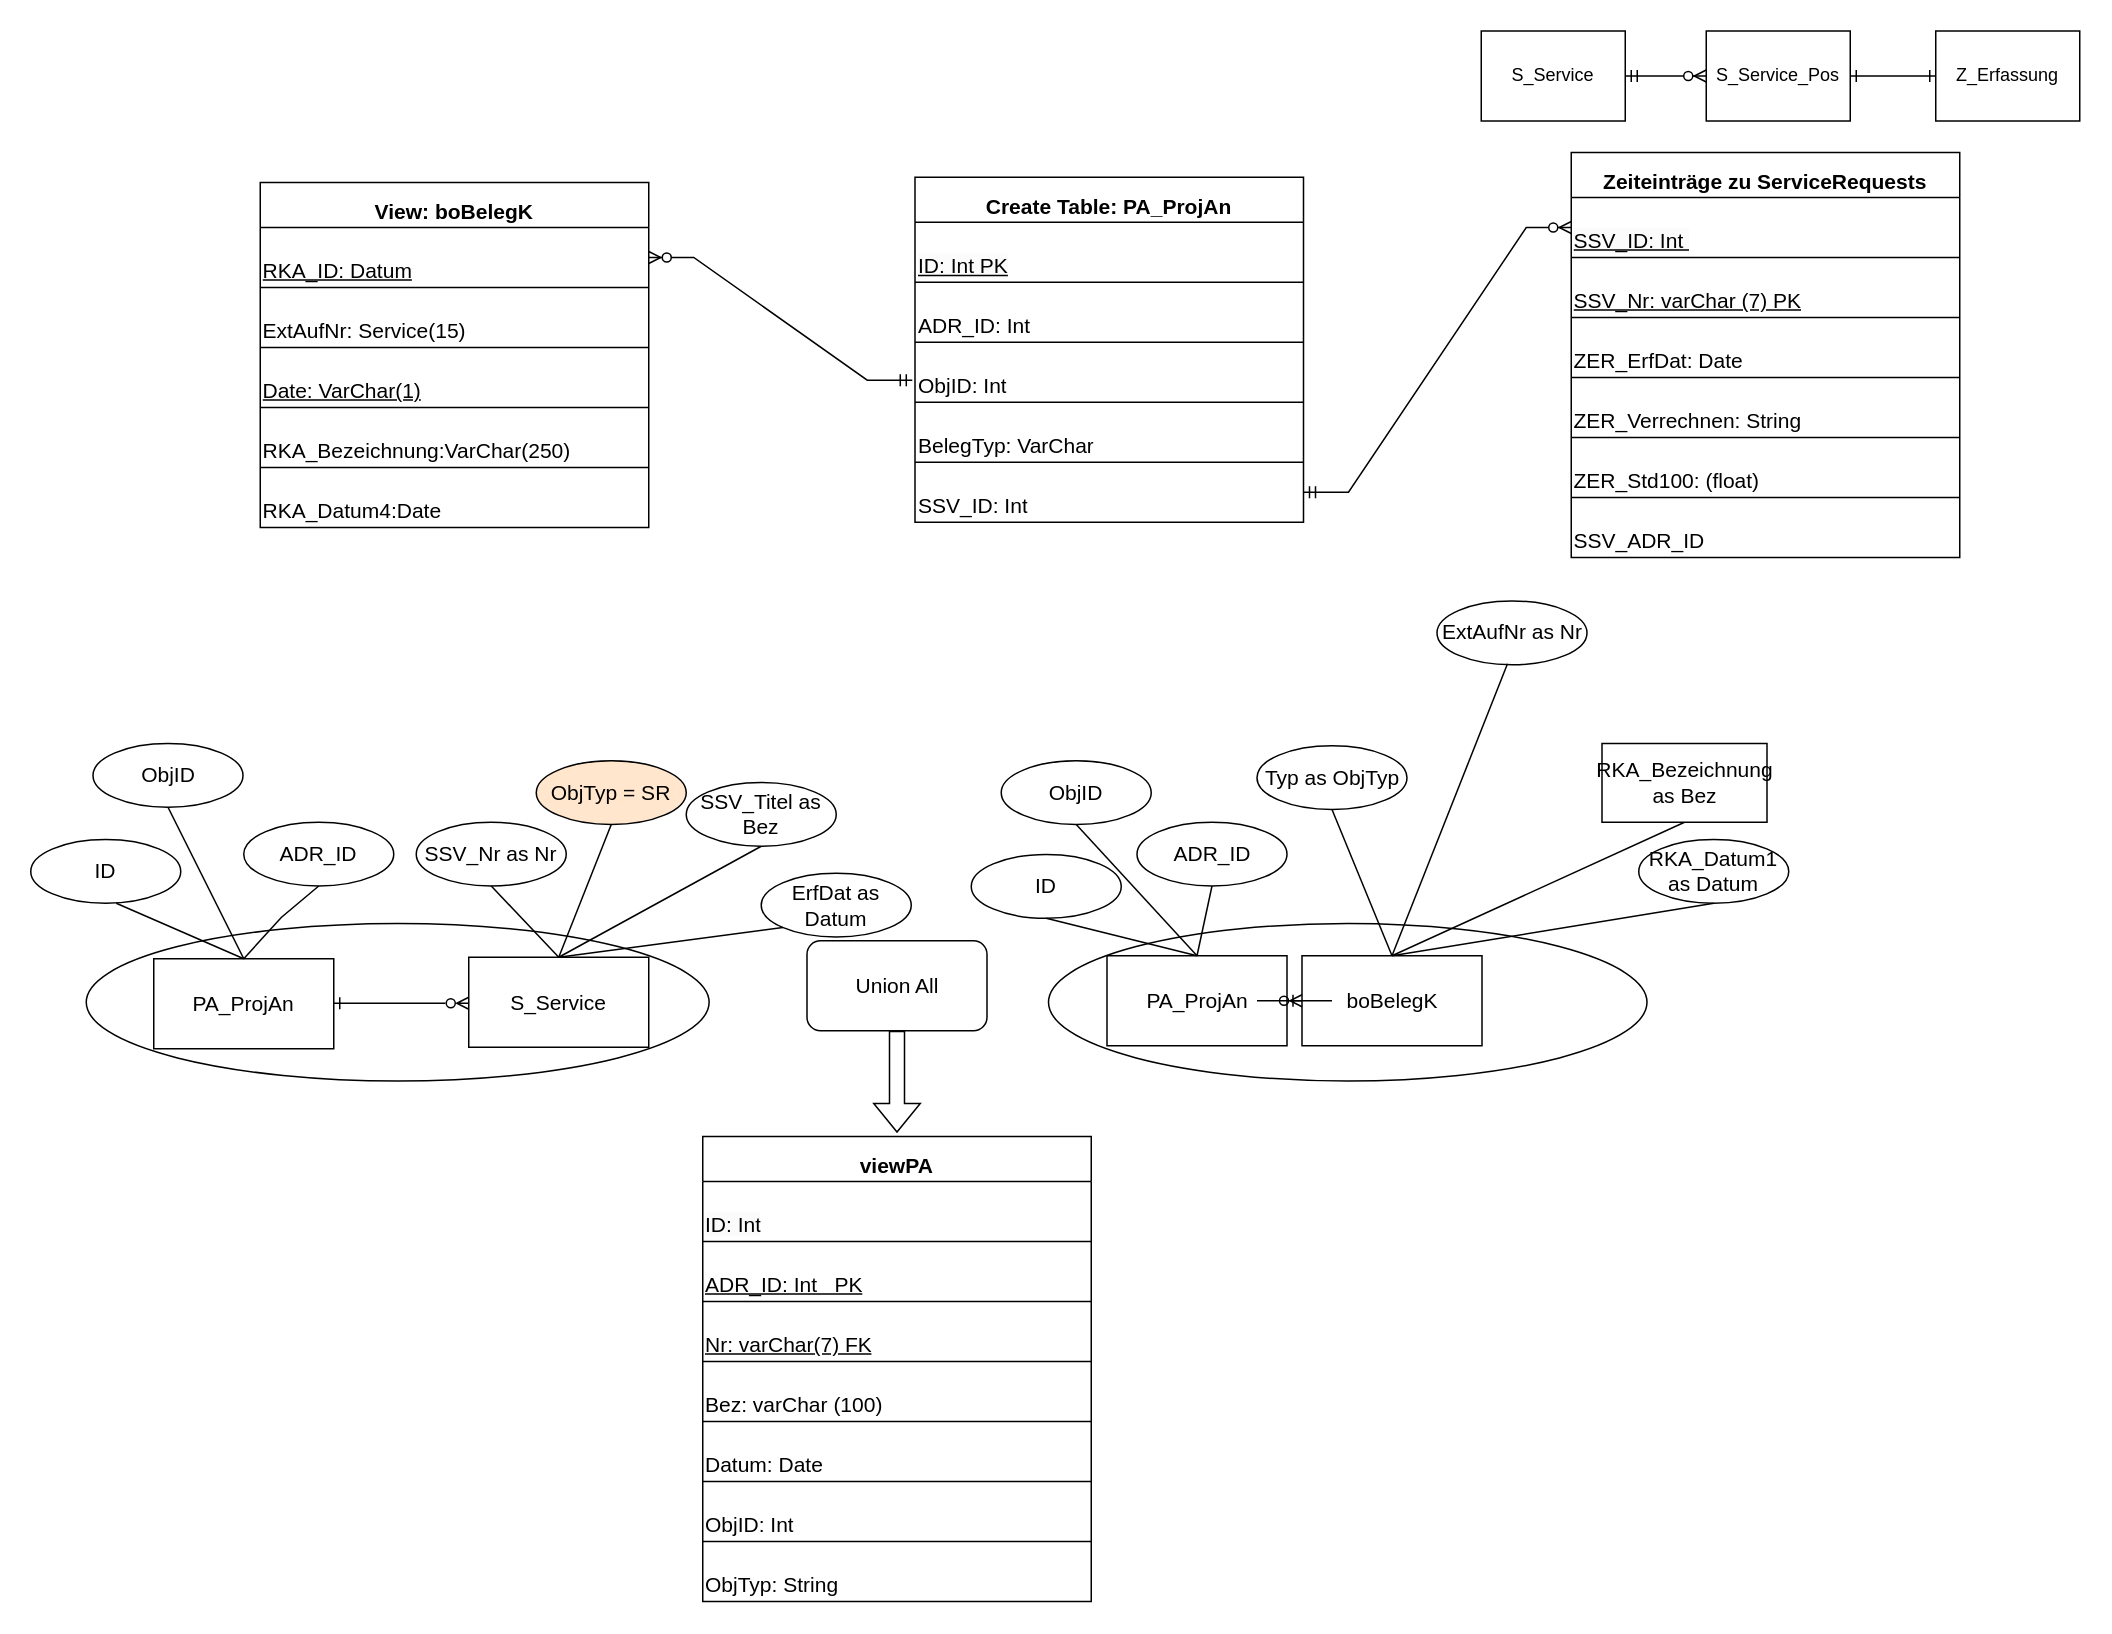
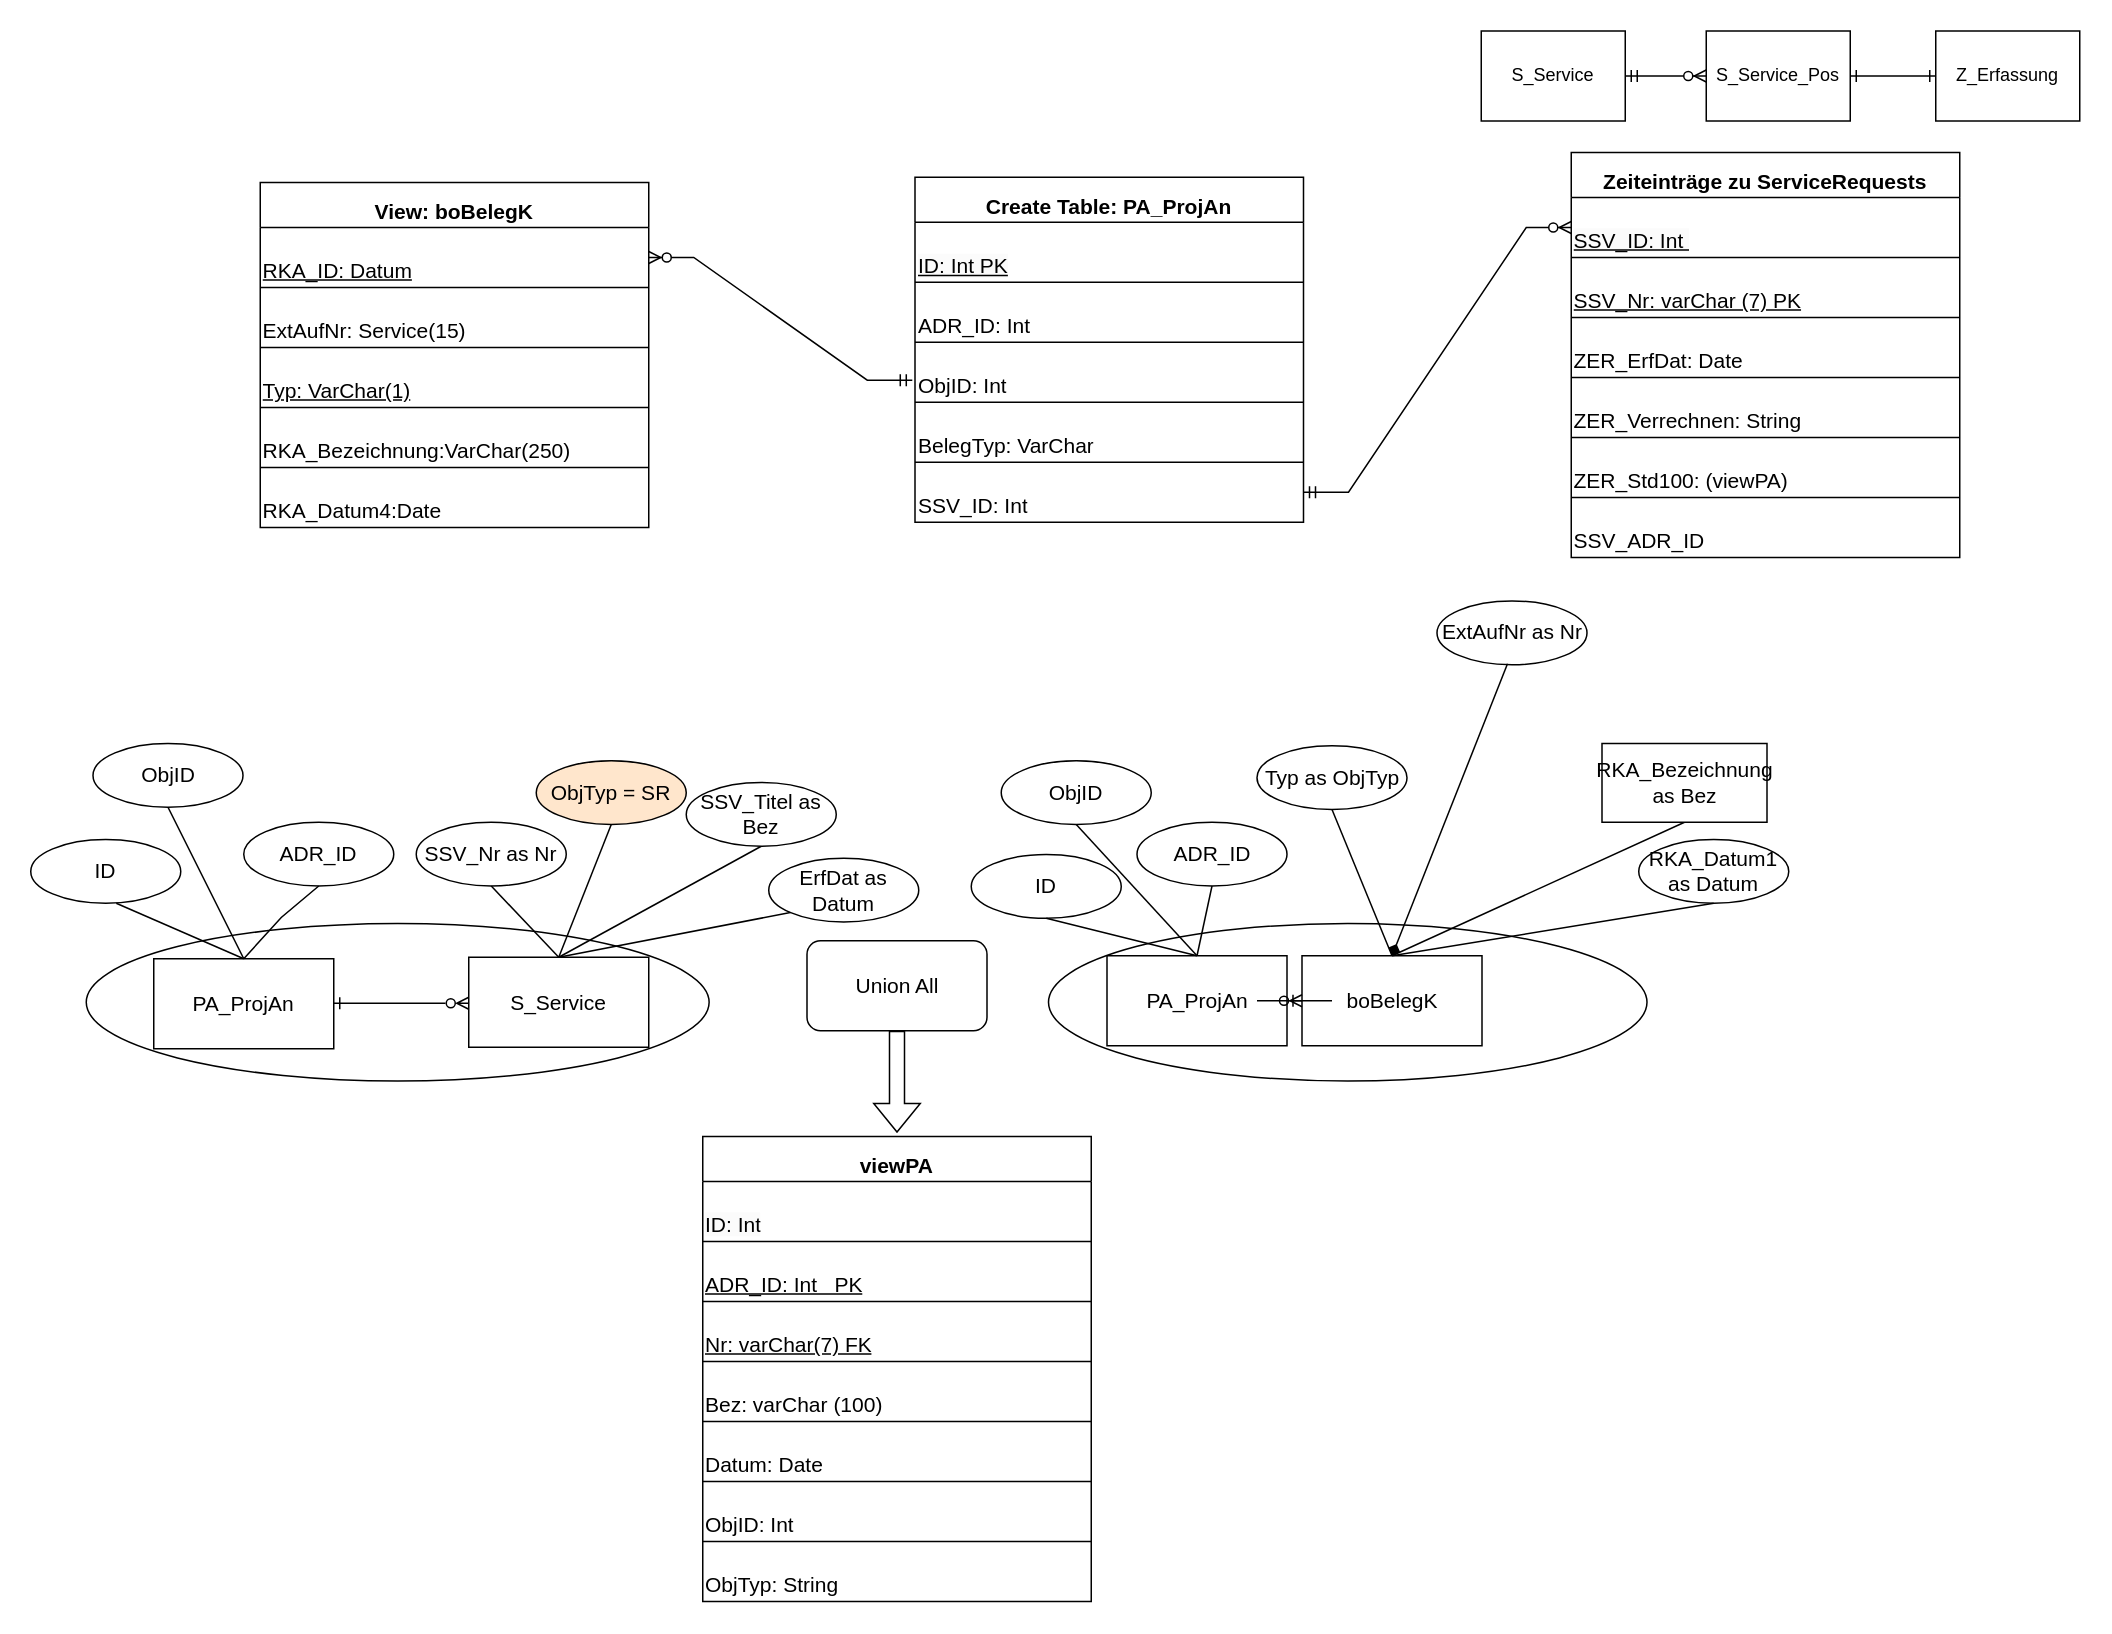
(352, 390) -> (346, 390)
(1678, 480) -> (1684, 480)
(836, 905) -> (844, 890)
(1395, 947) -> (1397, 944)
